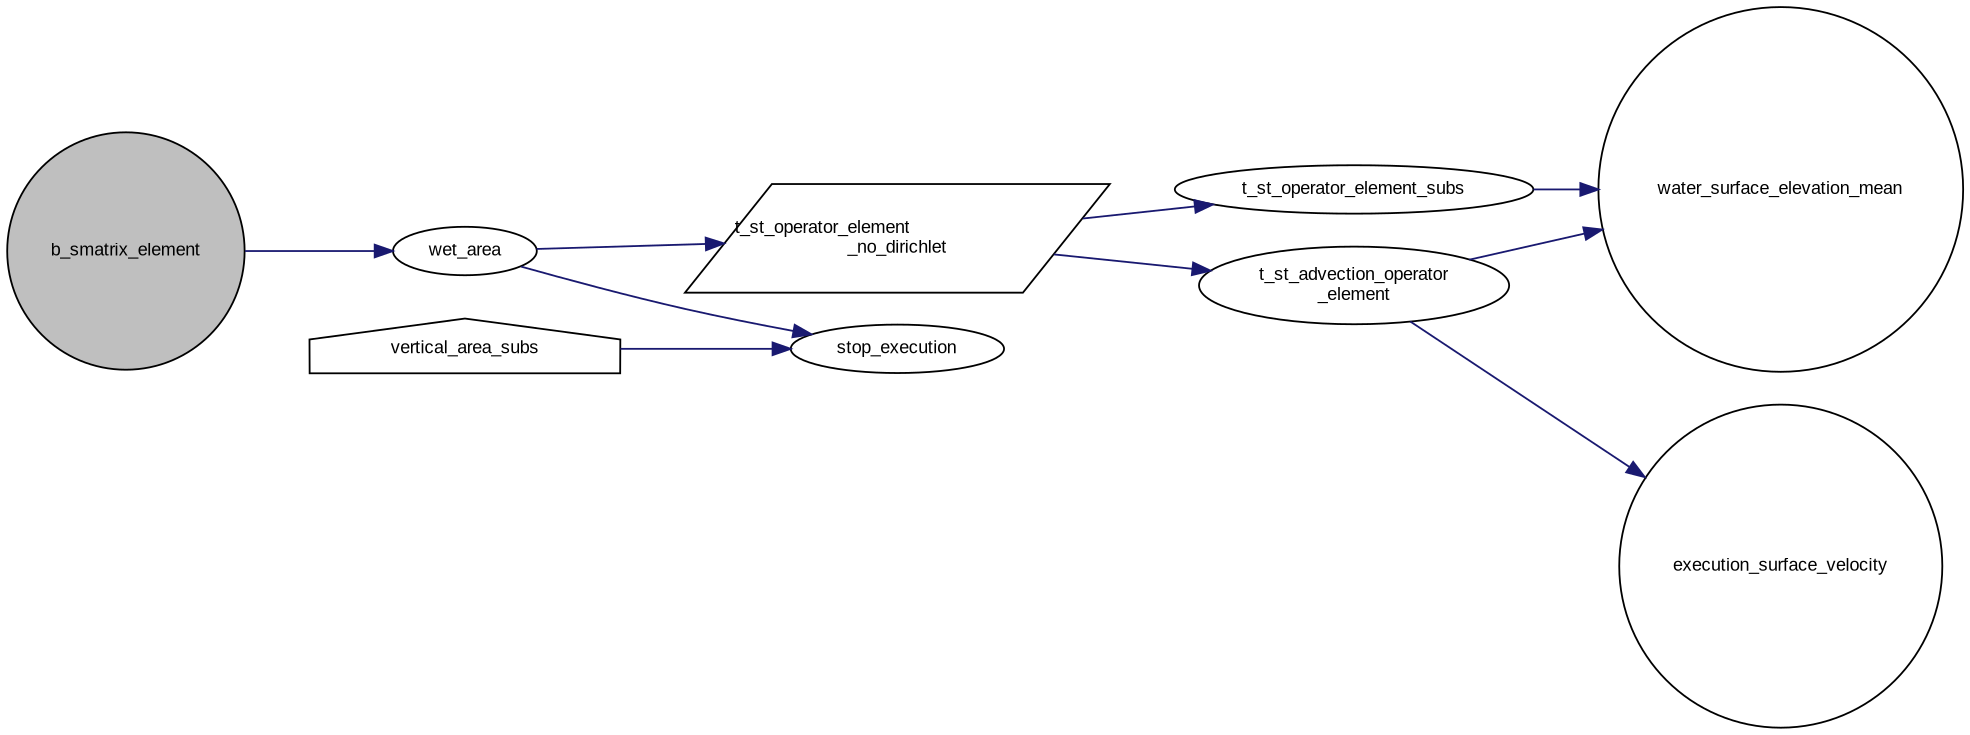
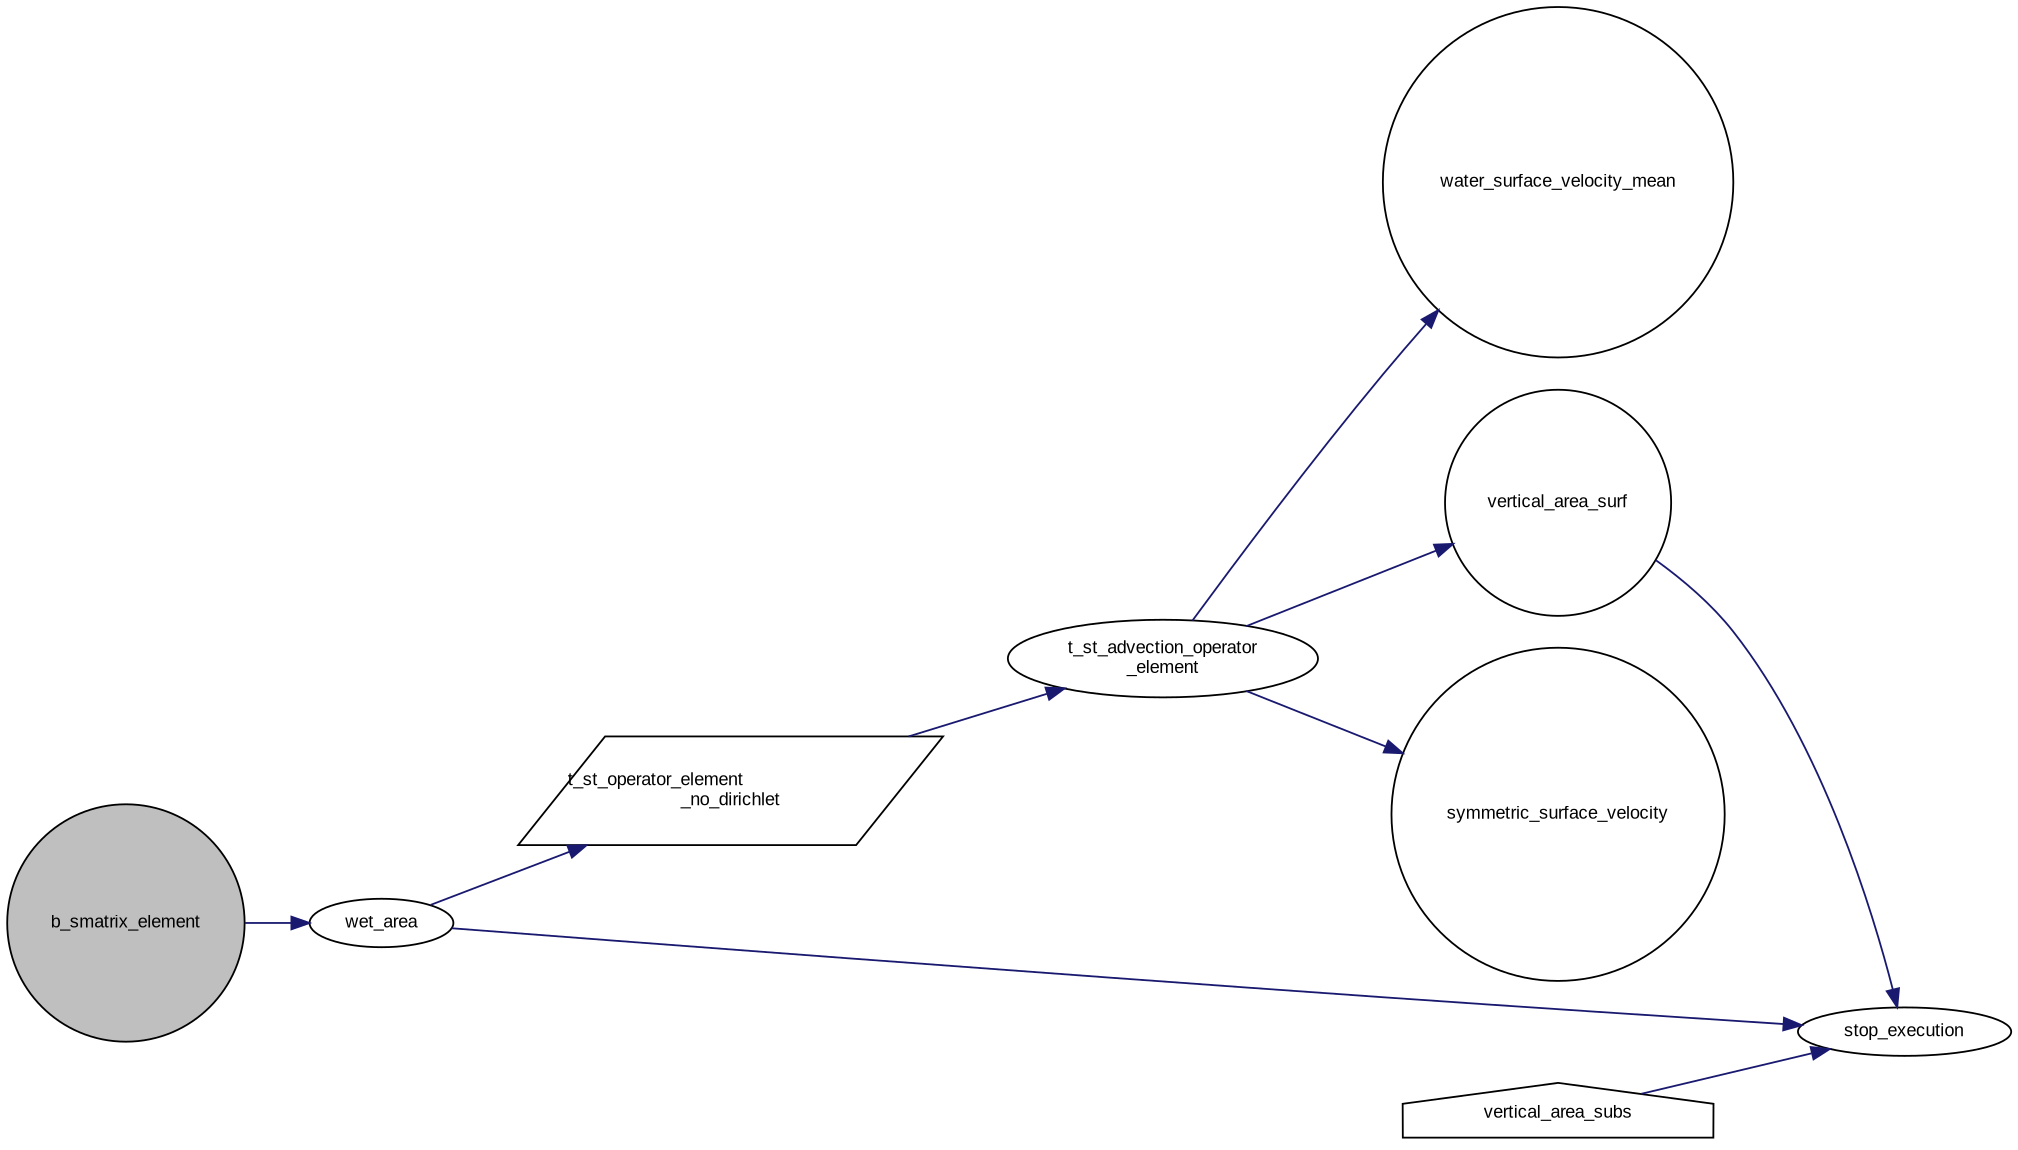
(1354, 189) -> none
(1781, 189) -> (1558, 182)
none -> (1558, 503)
(1781, 566) -> (1558, 814)
